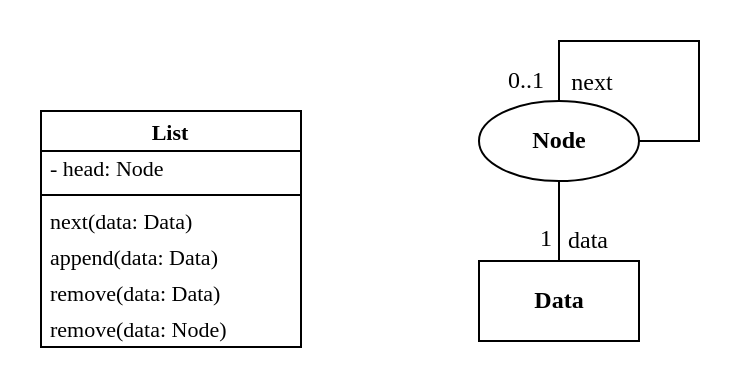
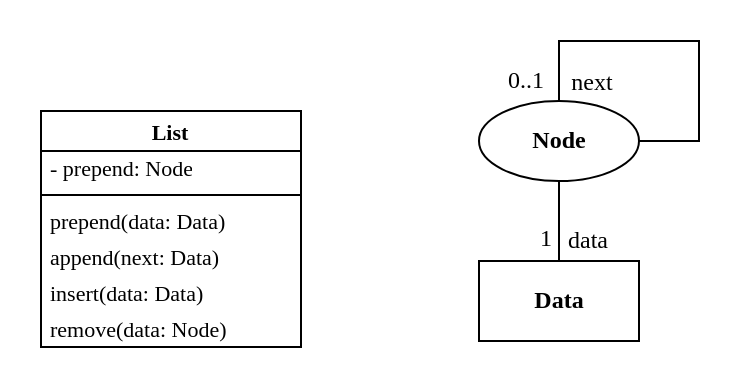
(116, 169) -> (135, 169)
(143, 222) -> (161, 222)
(155, 258) -> (155, 258)
(155, 294) -> (152, 294)
